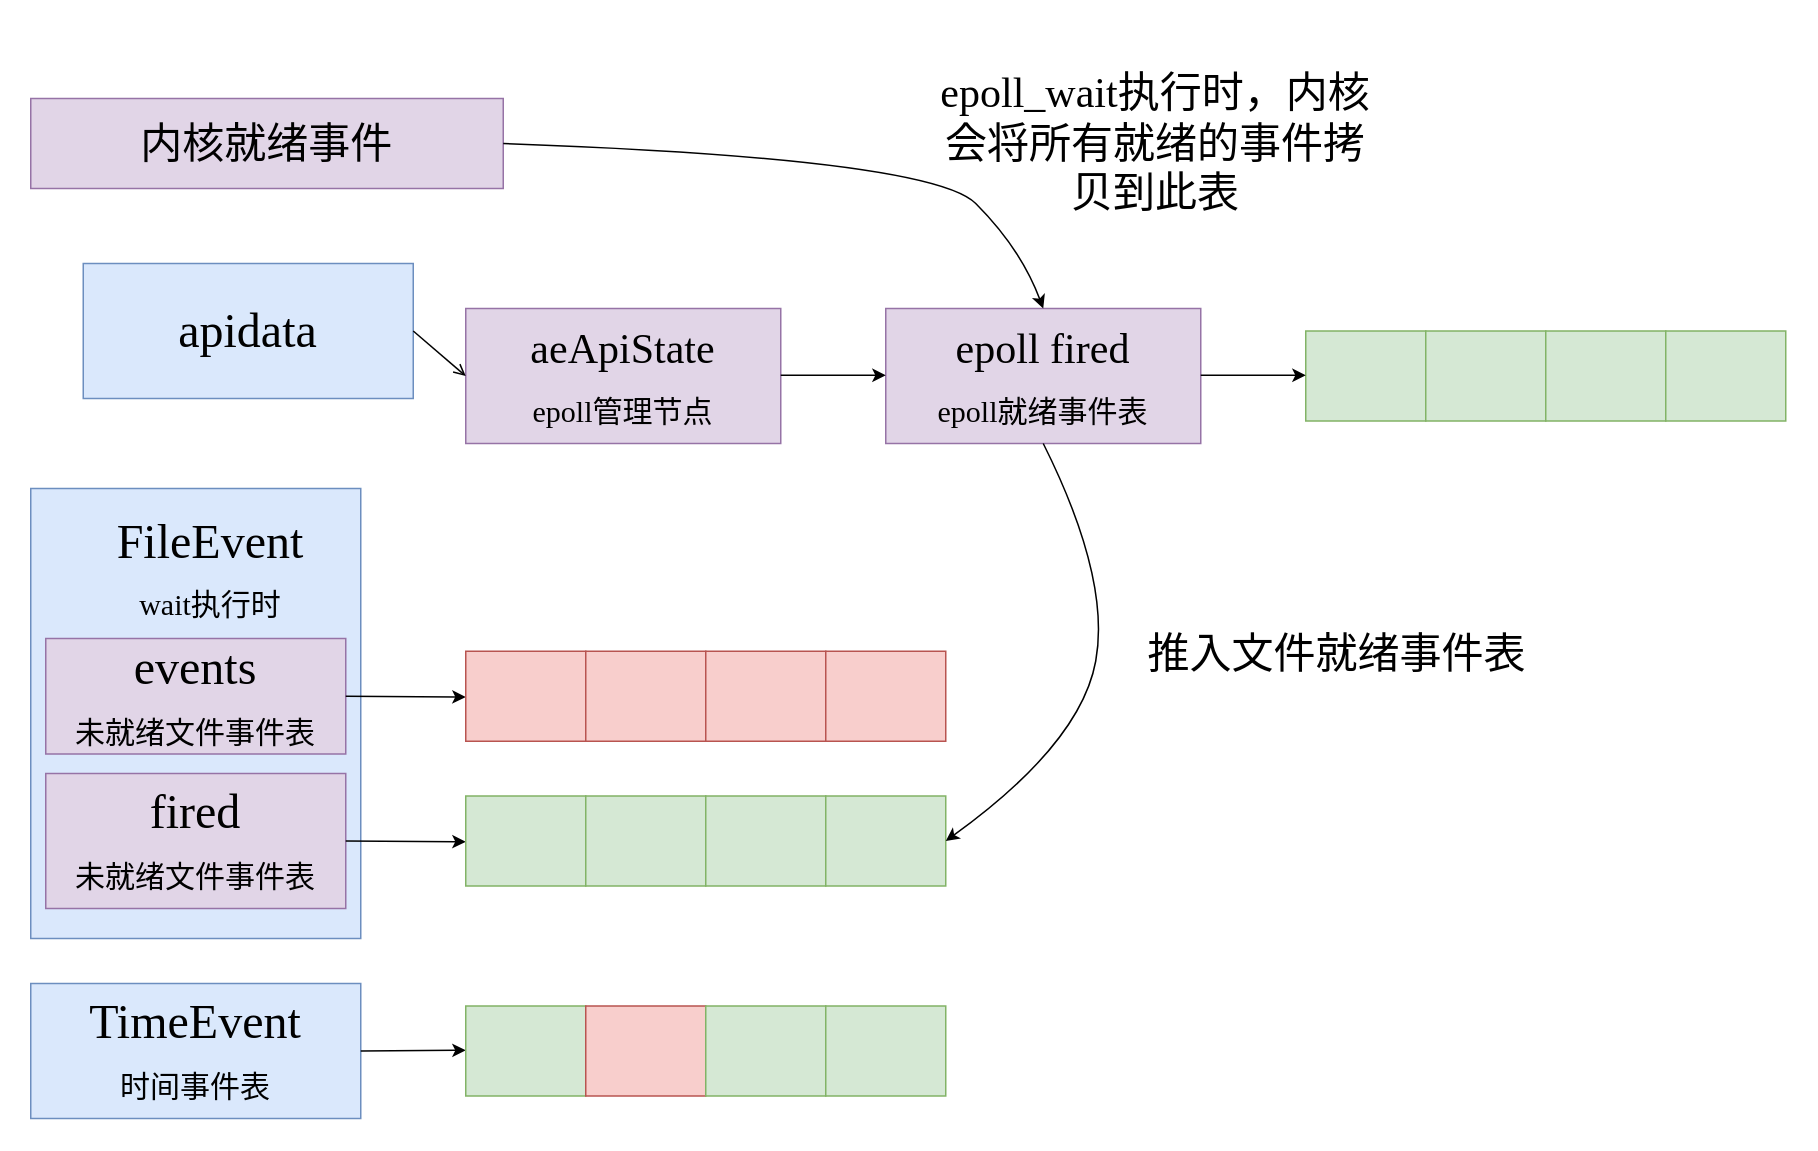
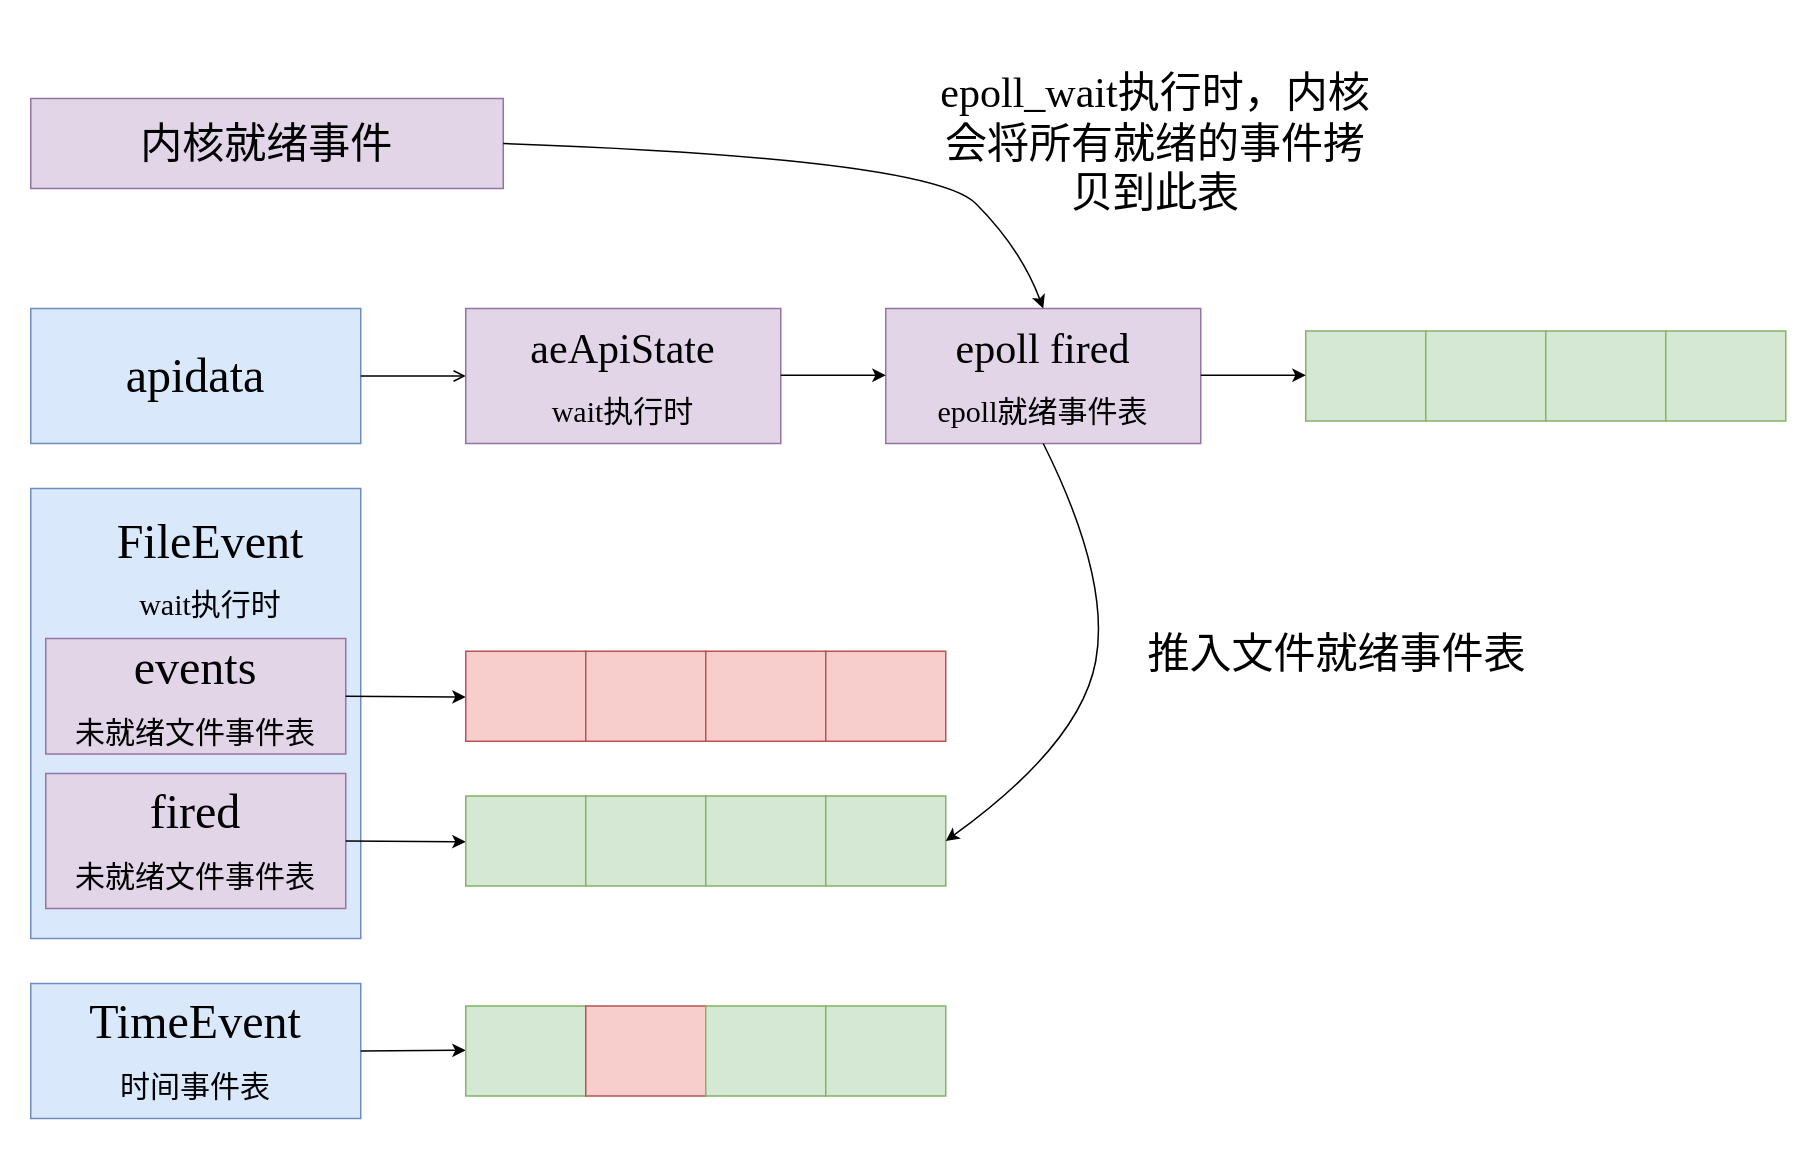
(248, 331) -> (196, 376)
(623, 376) -> (623, 376)
